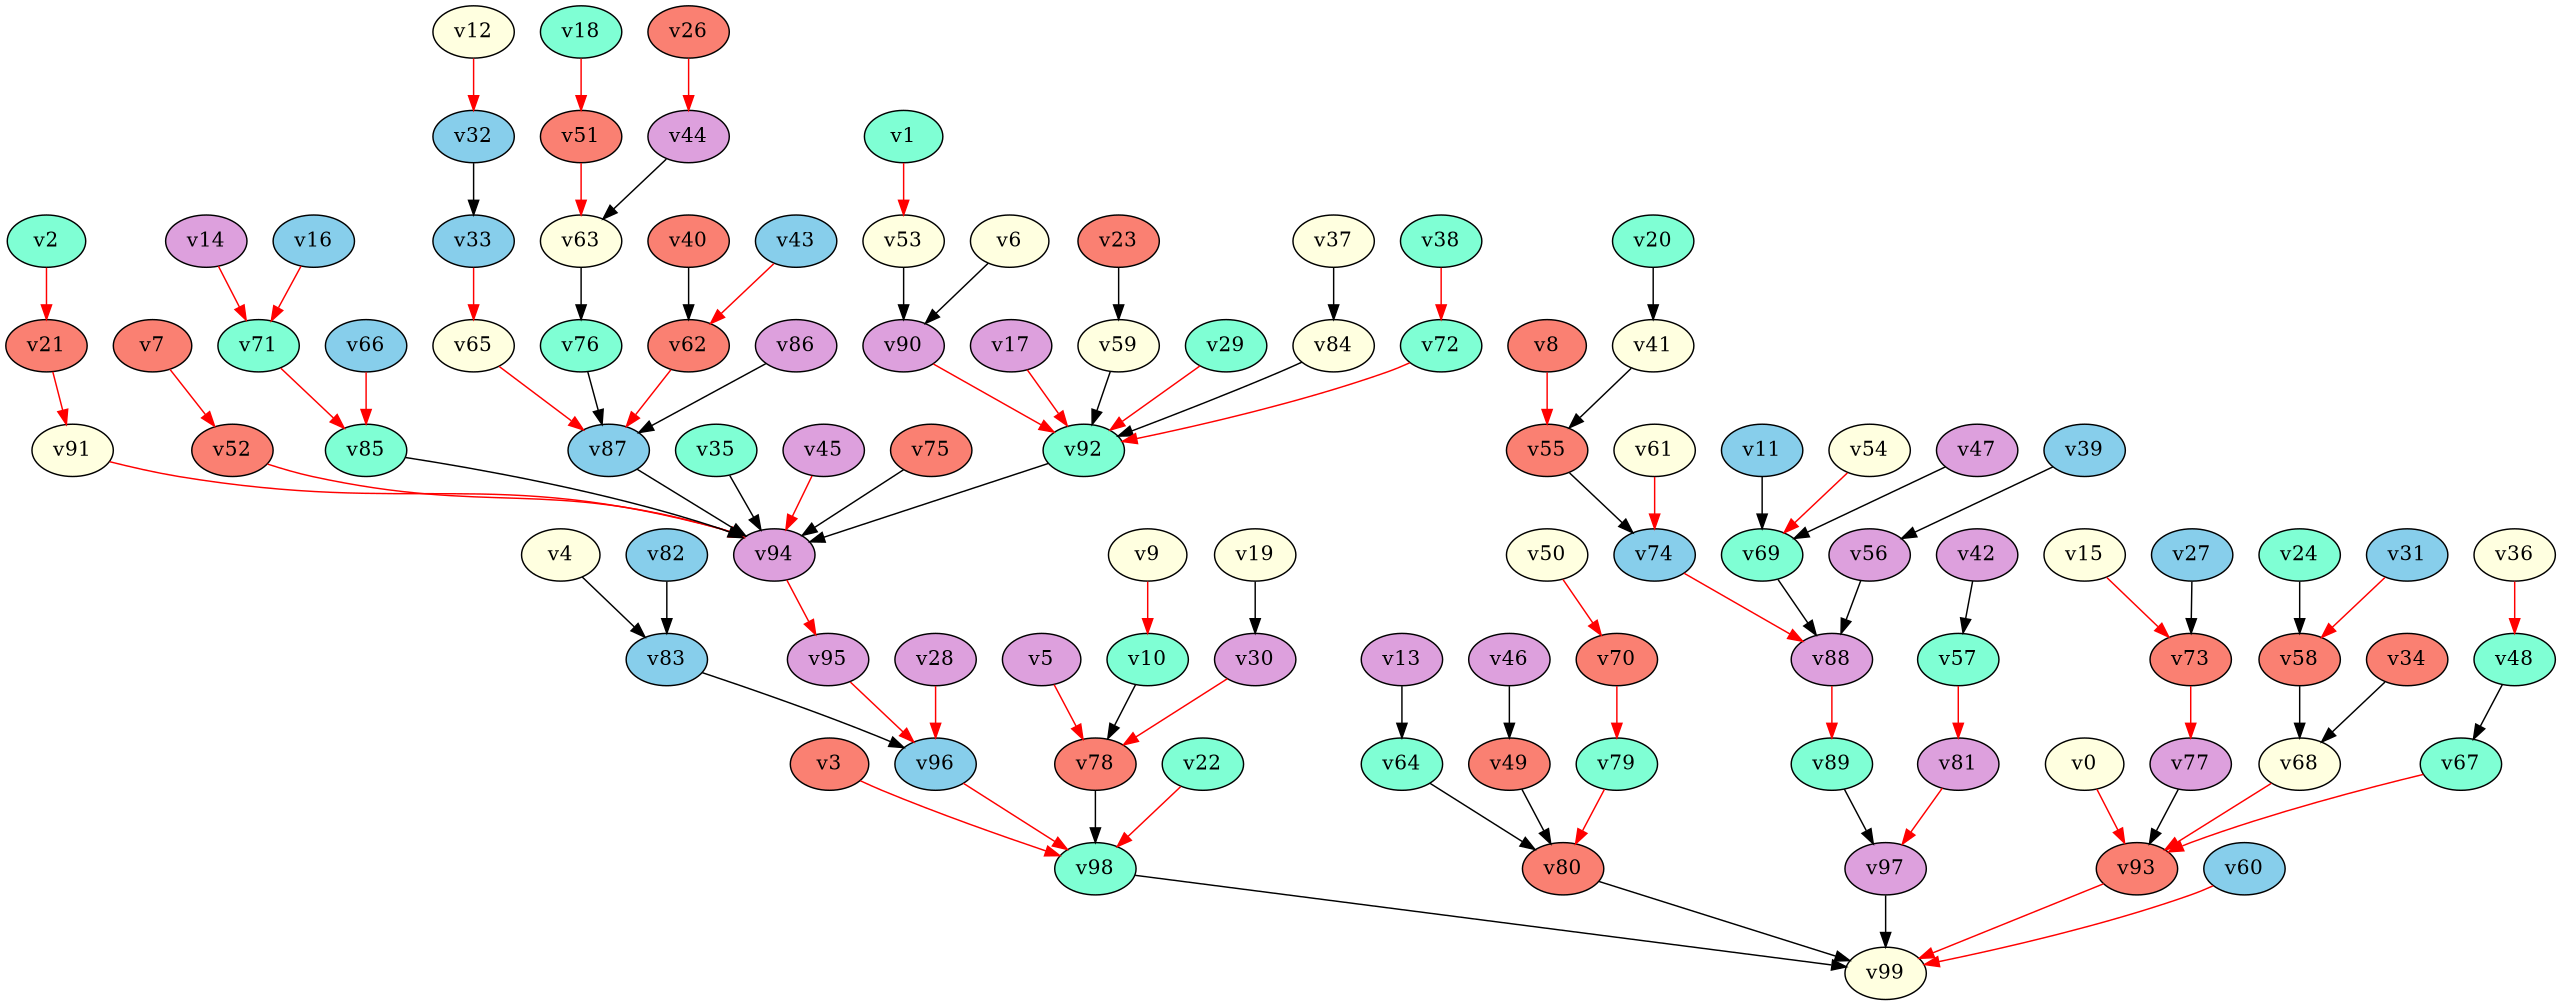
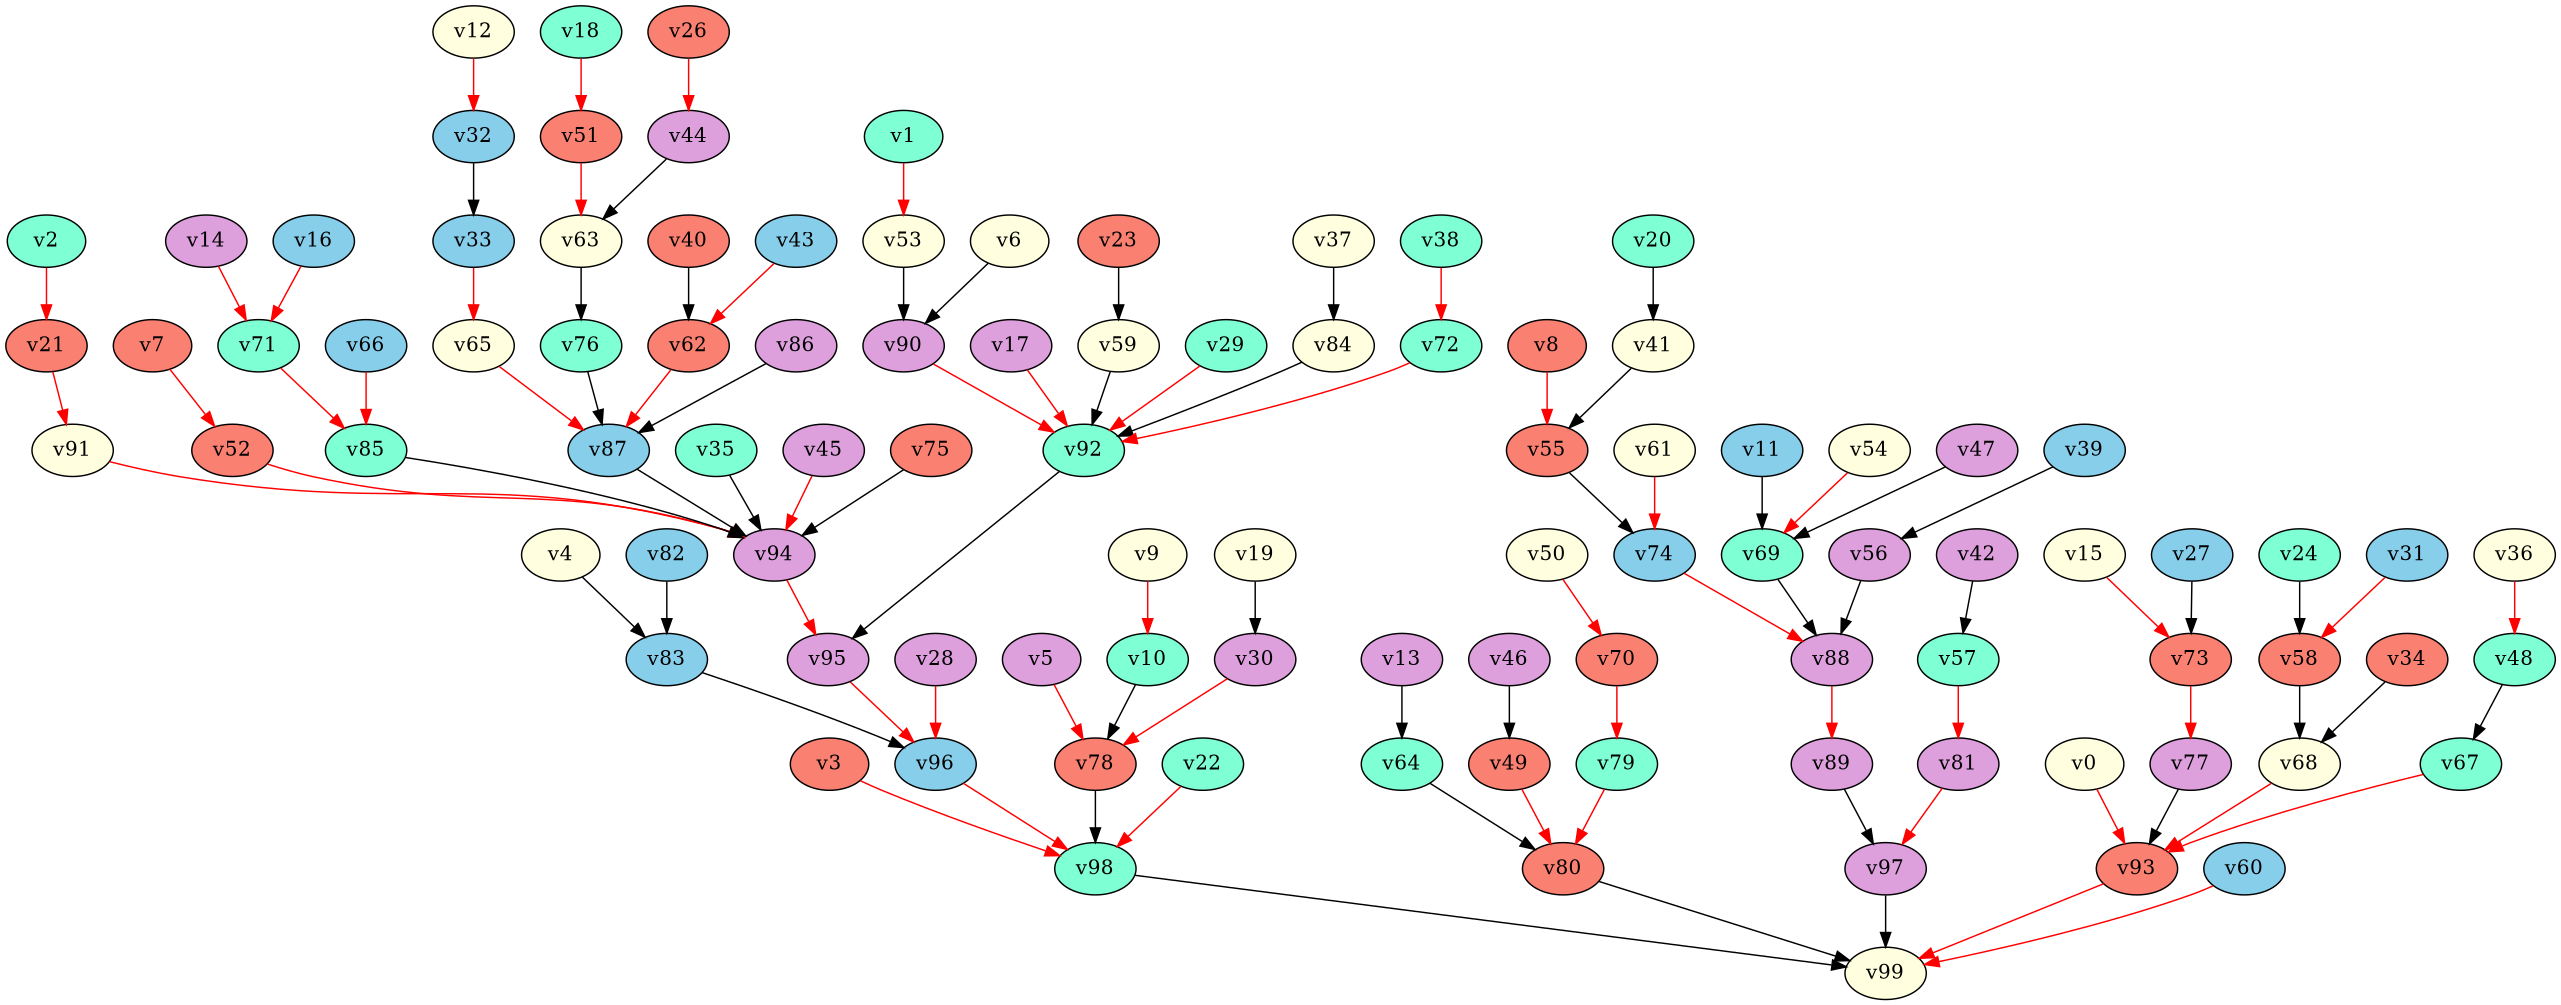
(936, 500) -> (962, 550)
(1832, 764) -> (1832, 764)
(1533, 810) -> (1533, 810)
